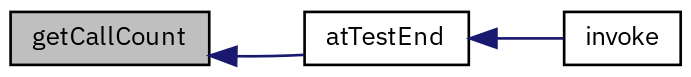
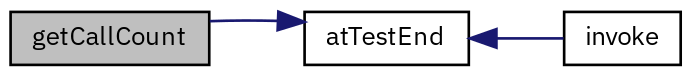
(271, 56) -> (244, 21)
